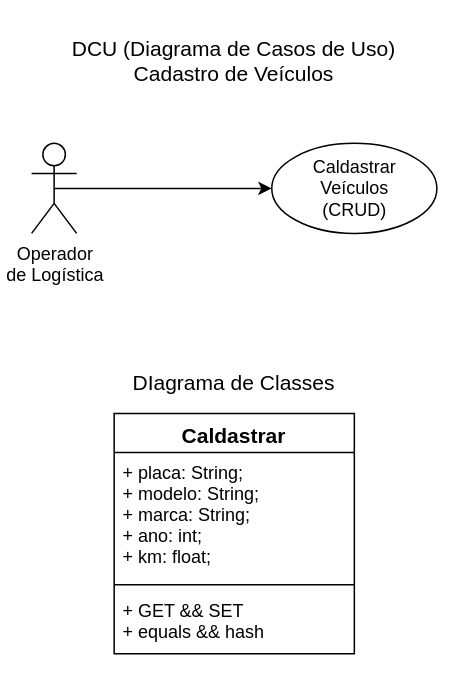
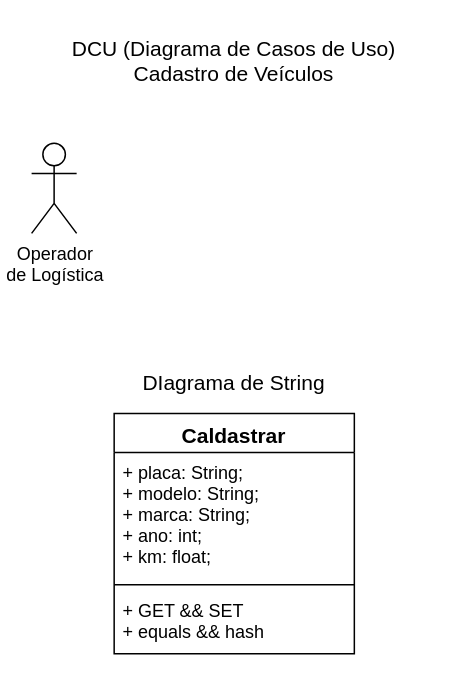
(159, 188) -> none
(354, 188) -> none
(234, 383) -> (234, 383)
